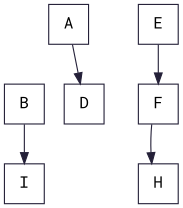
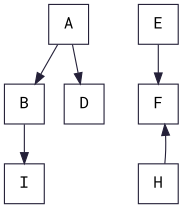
none -> (49, 59)
(151, 138) -> (166, 150)
